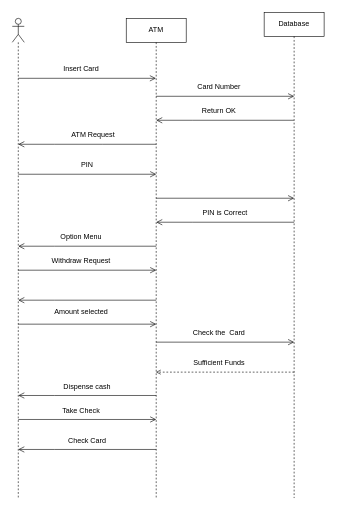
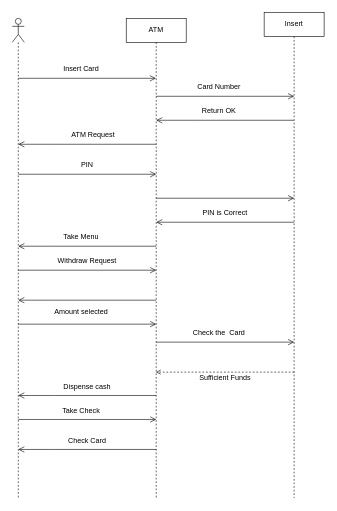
(294, 24) -> (294, 24)
(81, 237) -> (81, 237)
(81, 261) -> (87, 261)
(219, 363) -> (225, 378)
